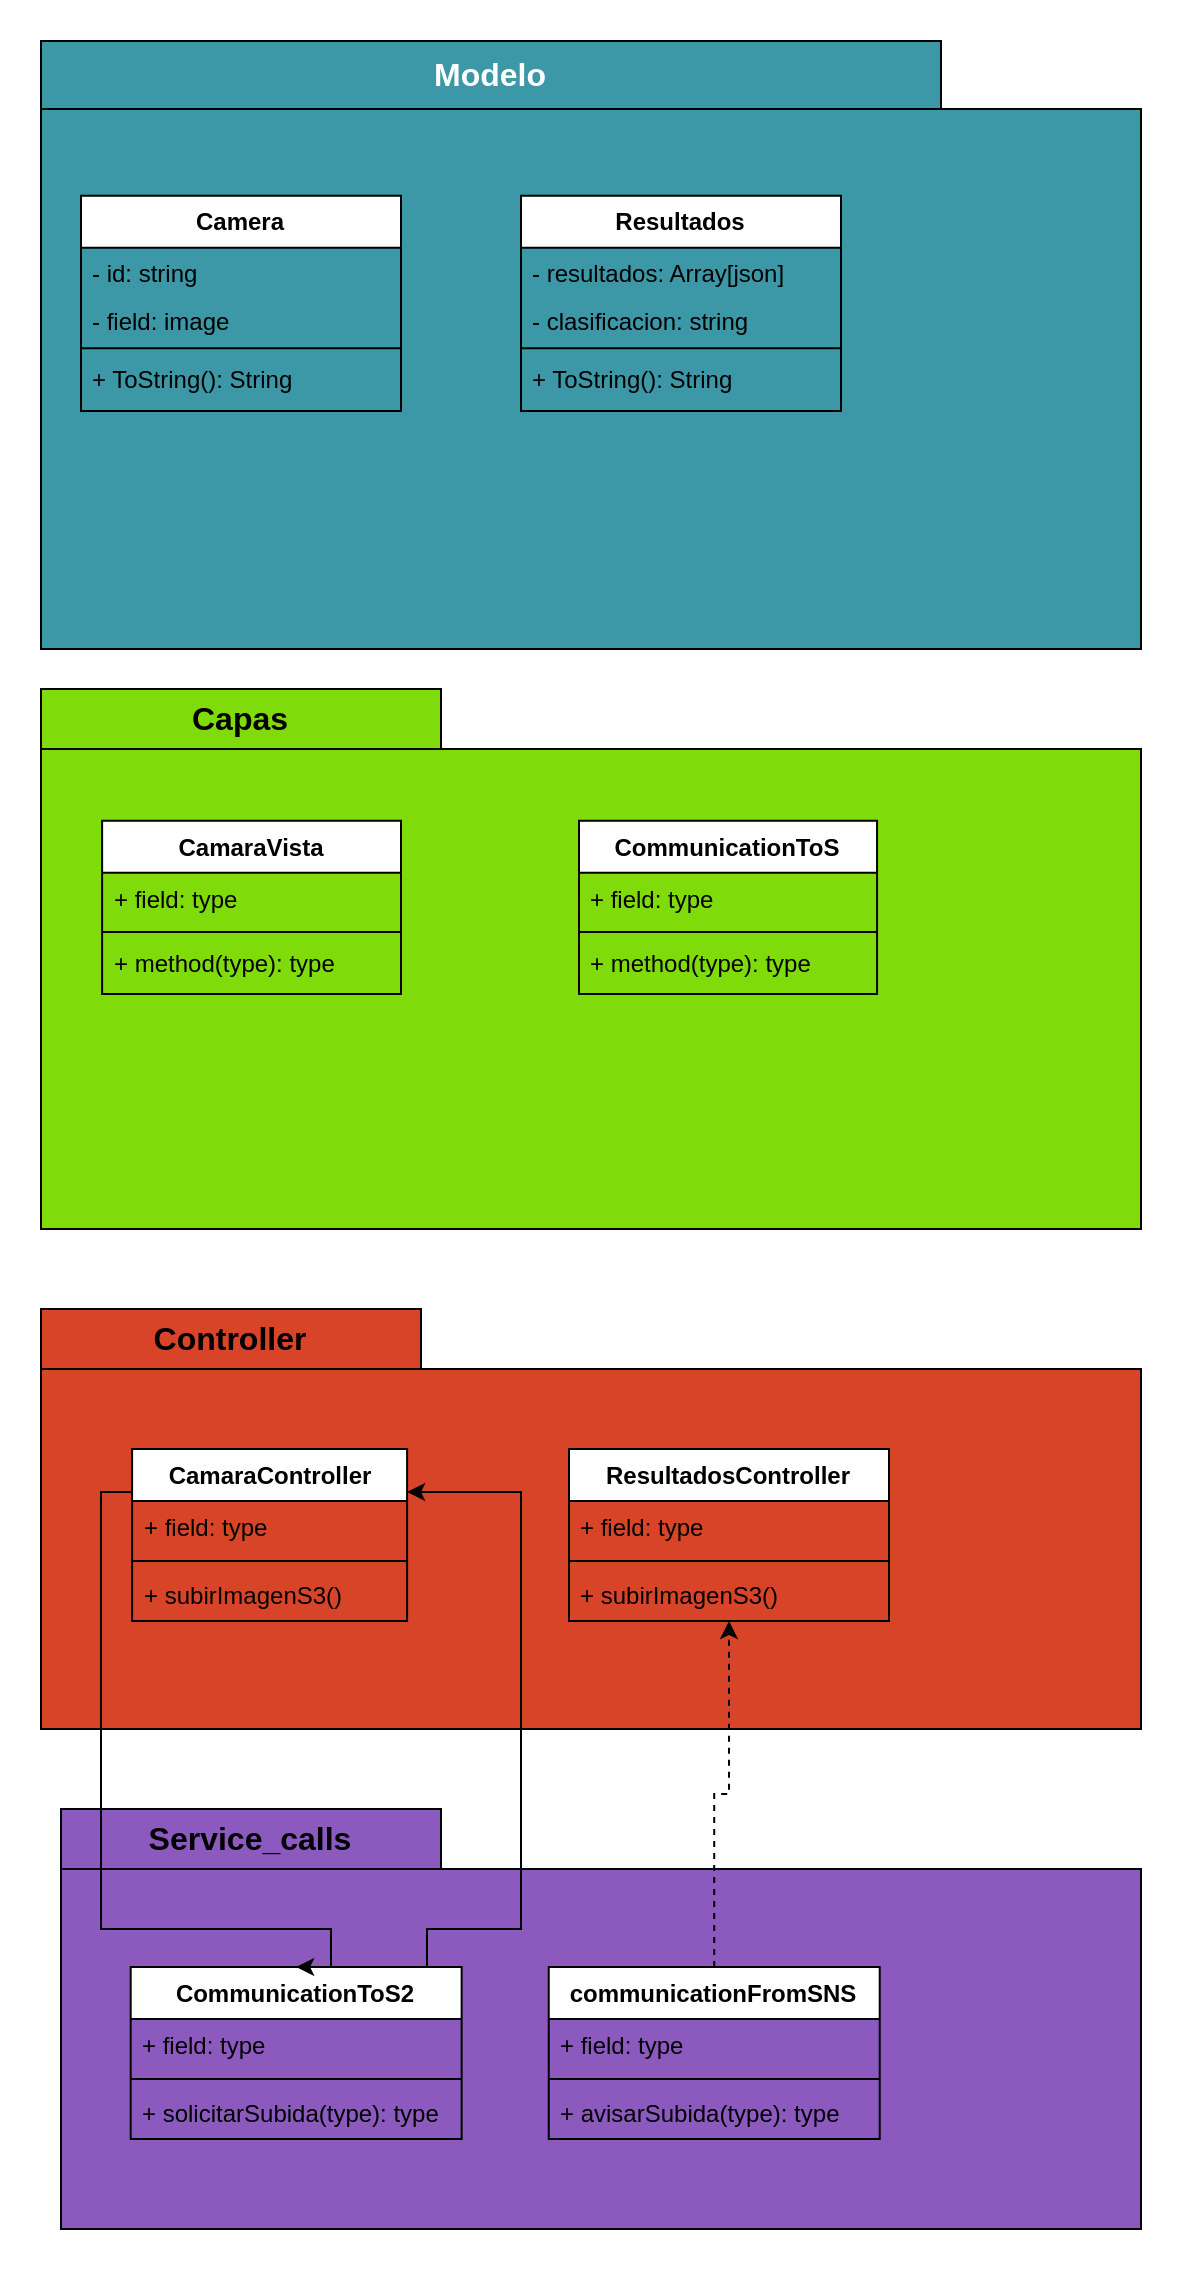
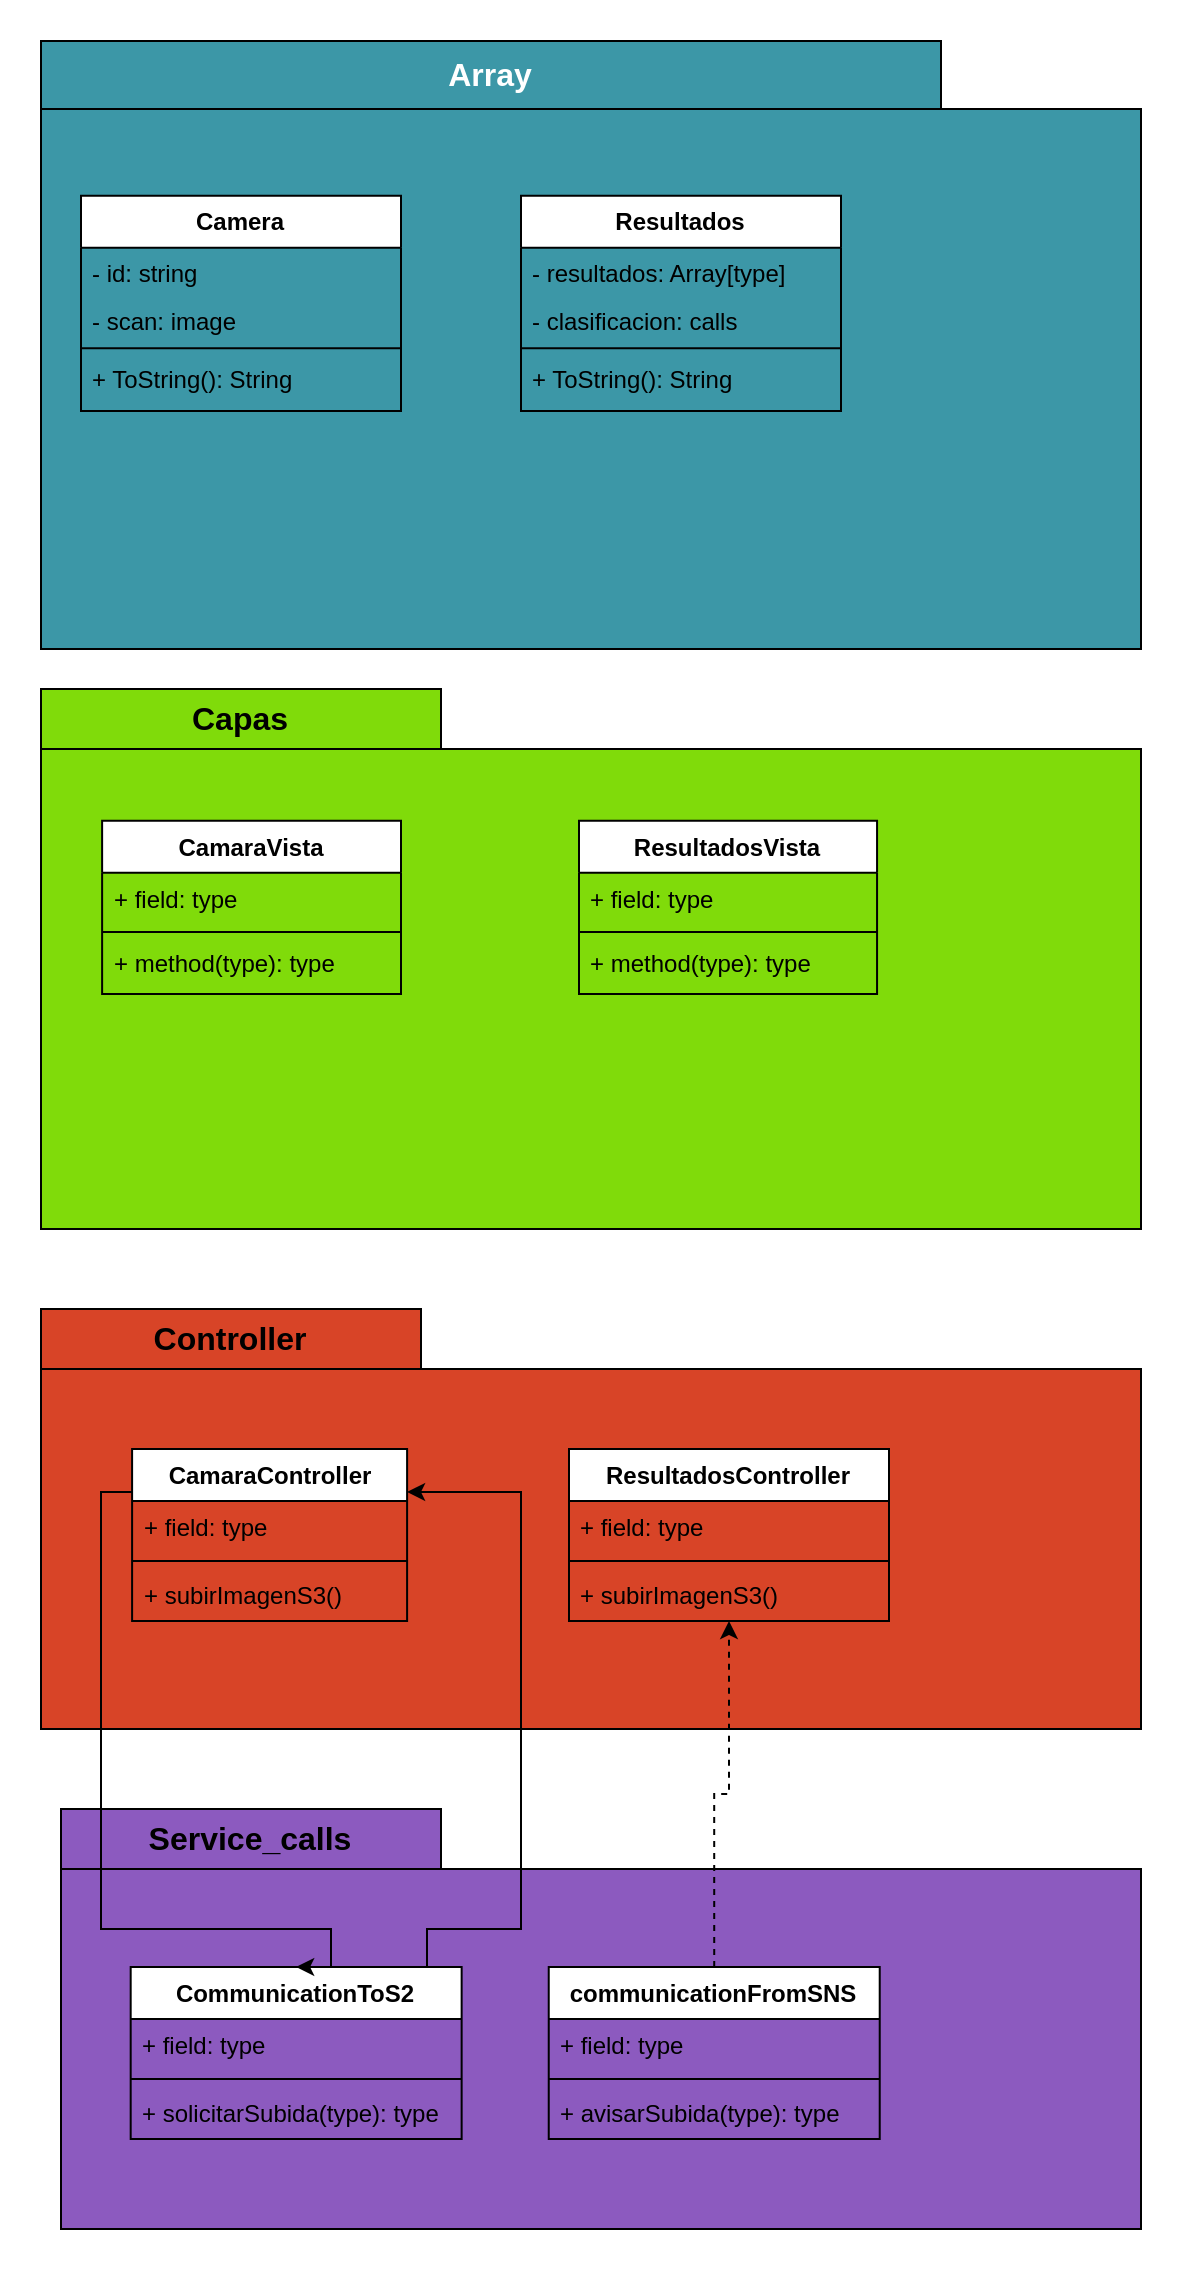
(491, 75) -> (491, 75)
(683, 290) -> (683, 290)
(168, 323) -> (168, 323)
(663, 323) -> (653, 323)
(728, 849) -> (728, 849)
